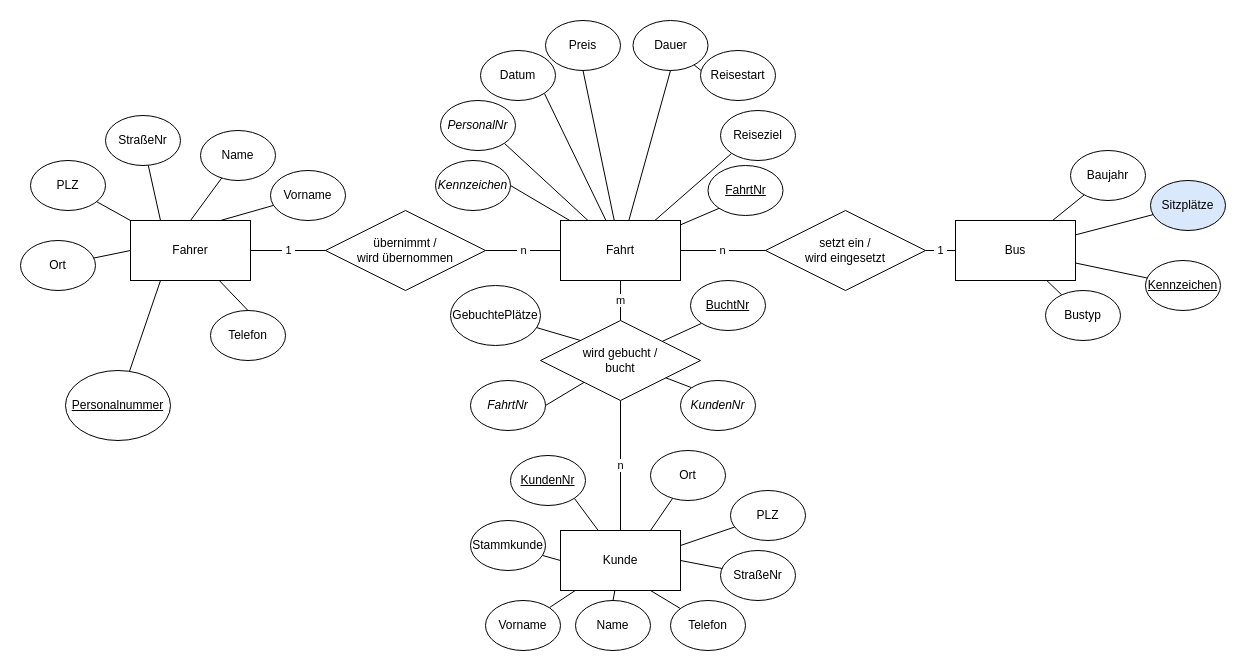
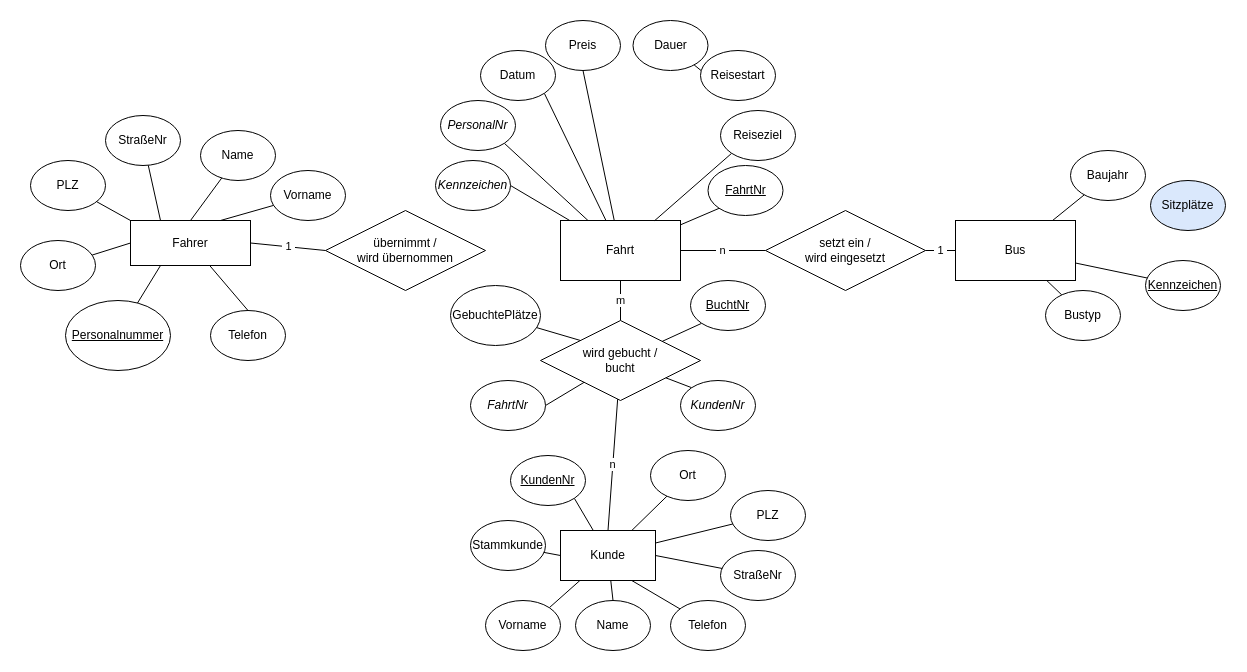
(650, 145) -> none
(1114, 225) -> none
(191, 251) -> (191, 243)
(523, 251) -> none
(118, 406) -> (118, 336)
(621, 561) -> (608, 556)
